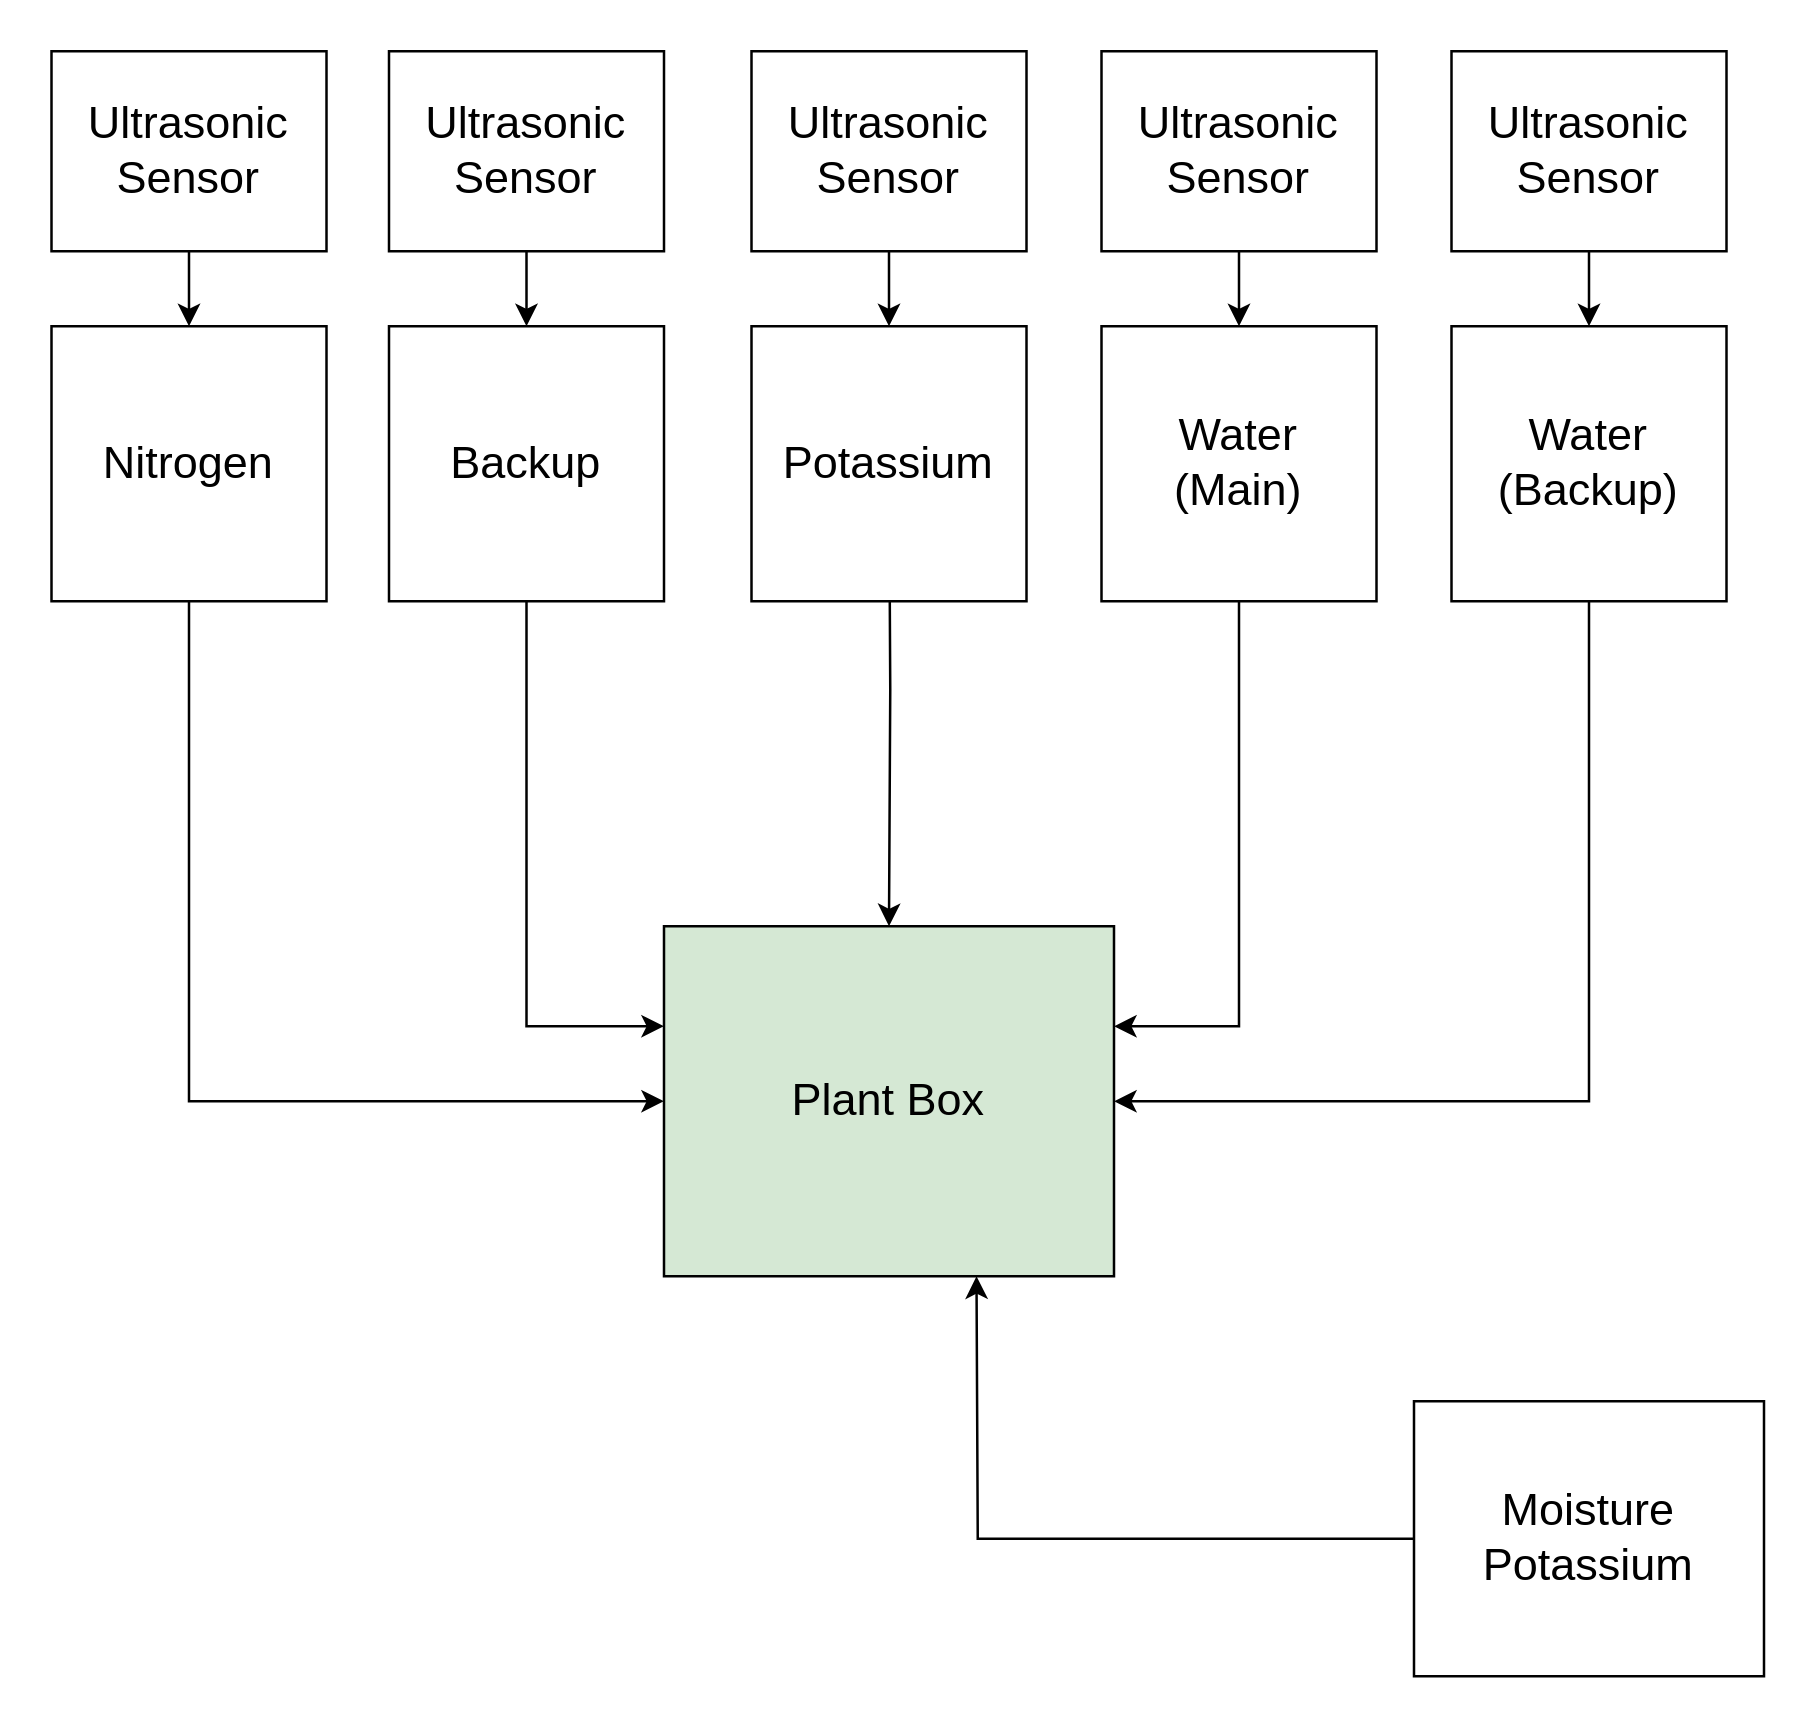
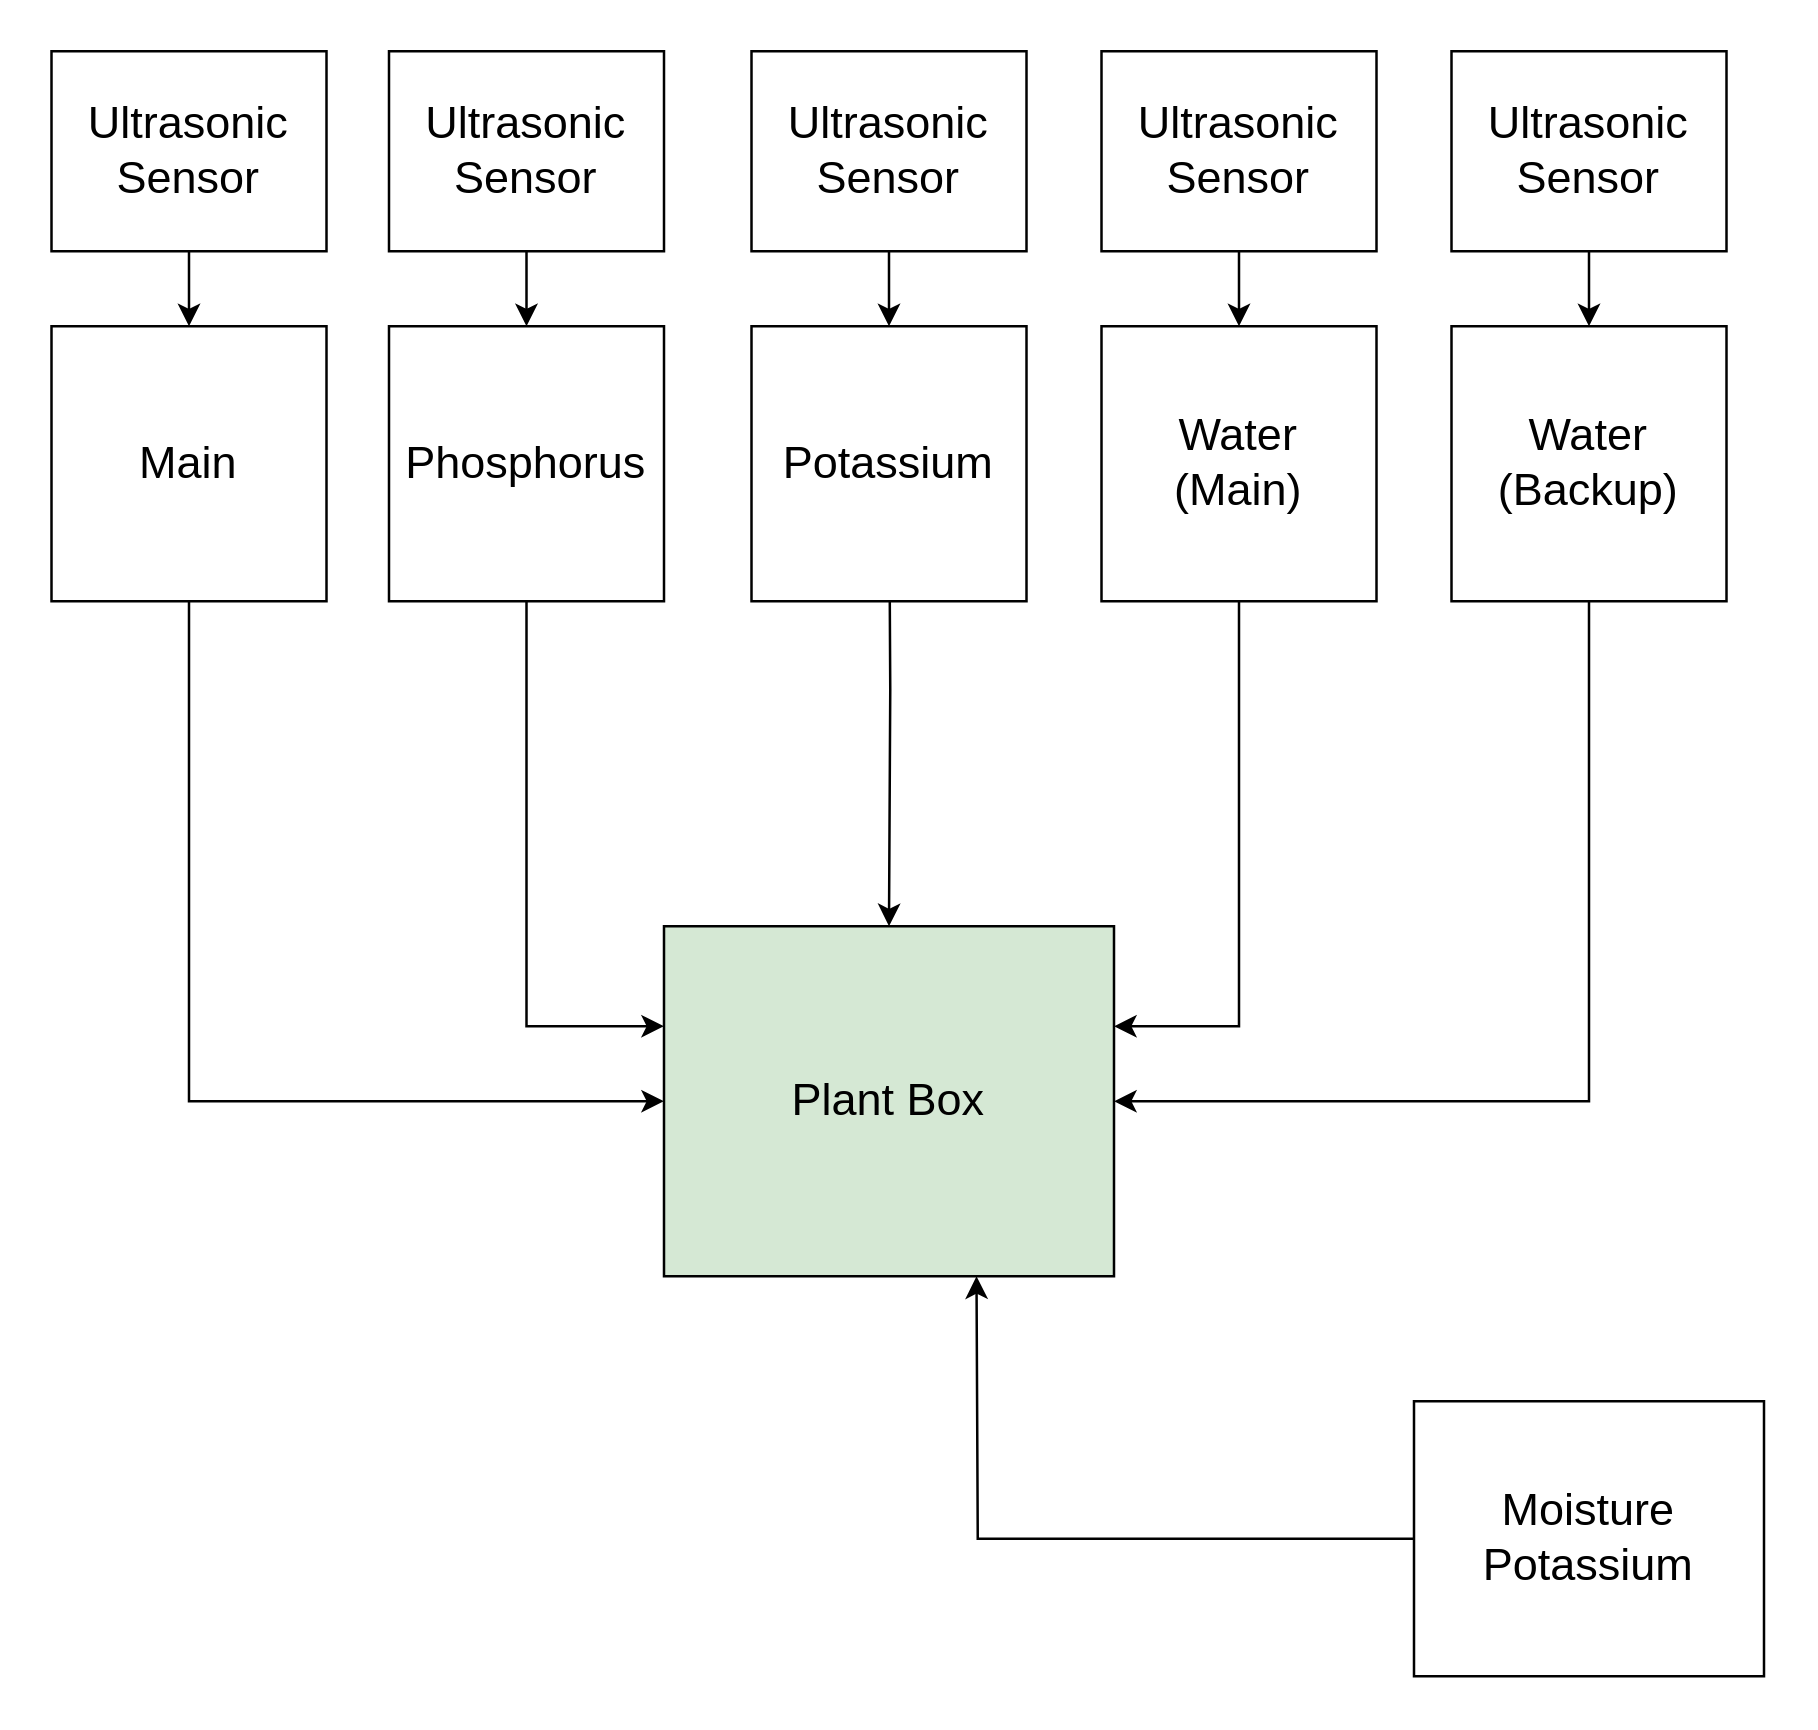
(189, 464) -> (189, 464)
(526, 464) -> (526, 464)
